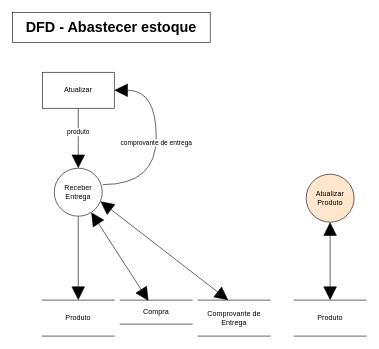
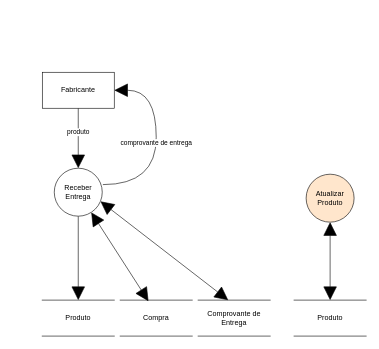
(111, 27) -> none
(78, 90) -> (78, 90)
(156, 312) -> (156, 318)
